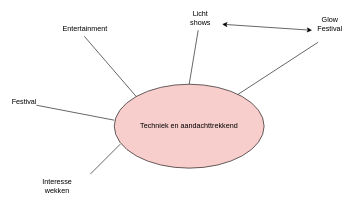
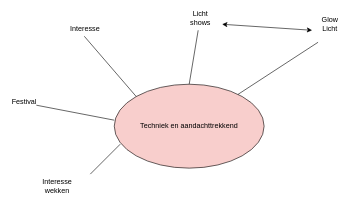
(330, 24) -> (330, 24)
(85, 29) -> (85, 29)
